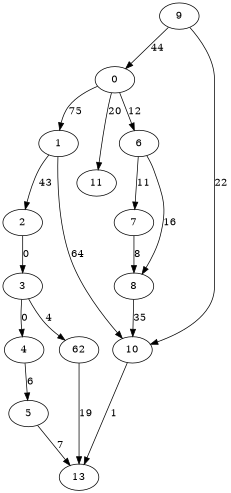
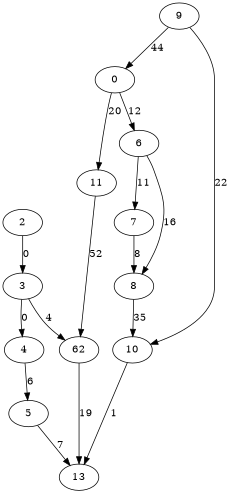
(59, 143) -> none
none -> (88, 263)
